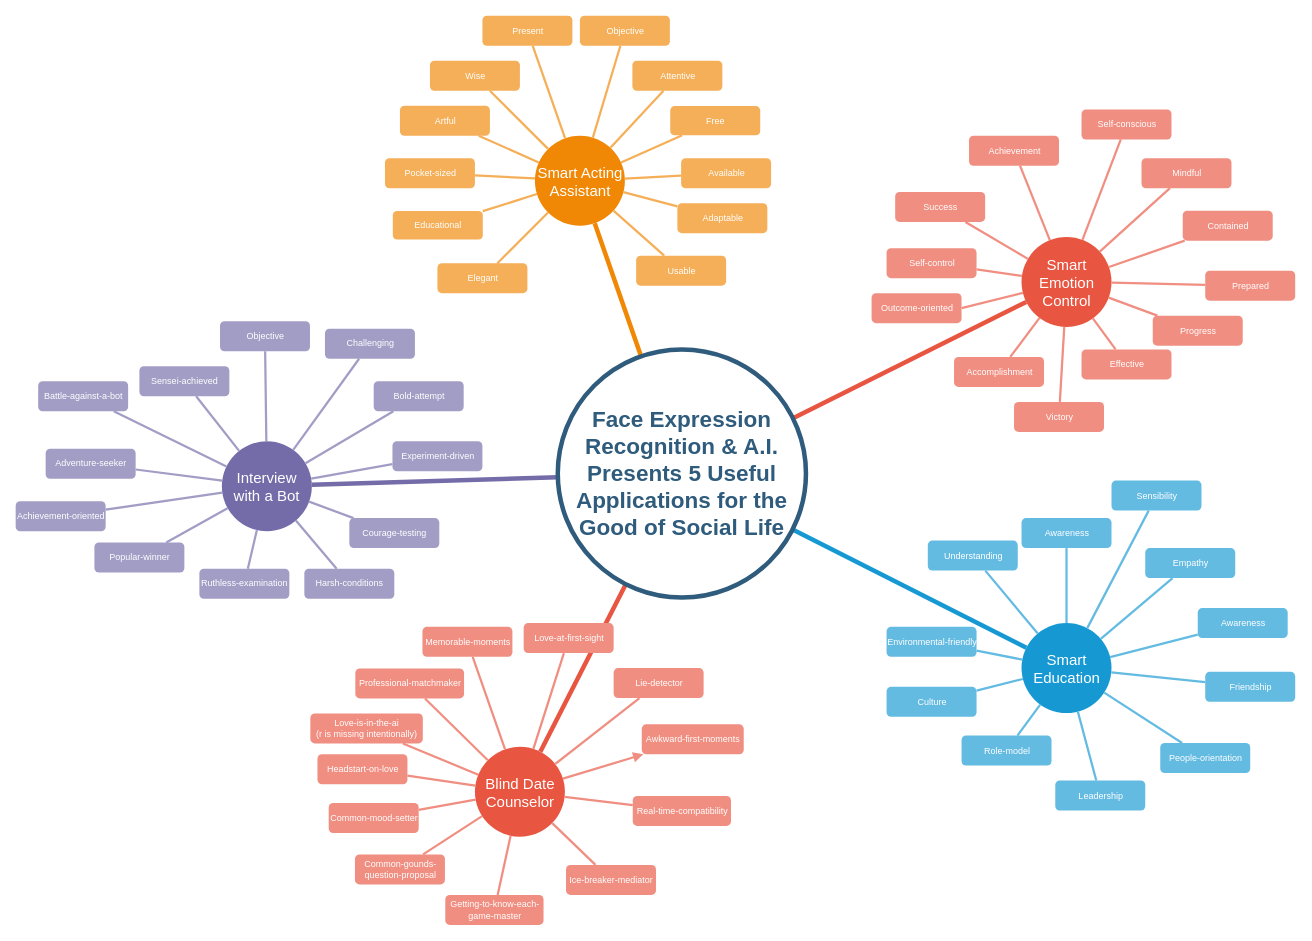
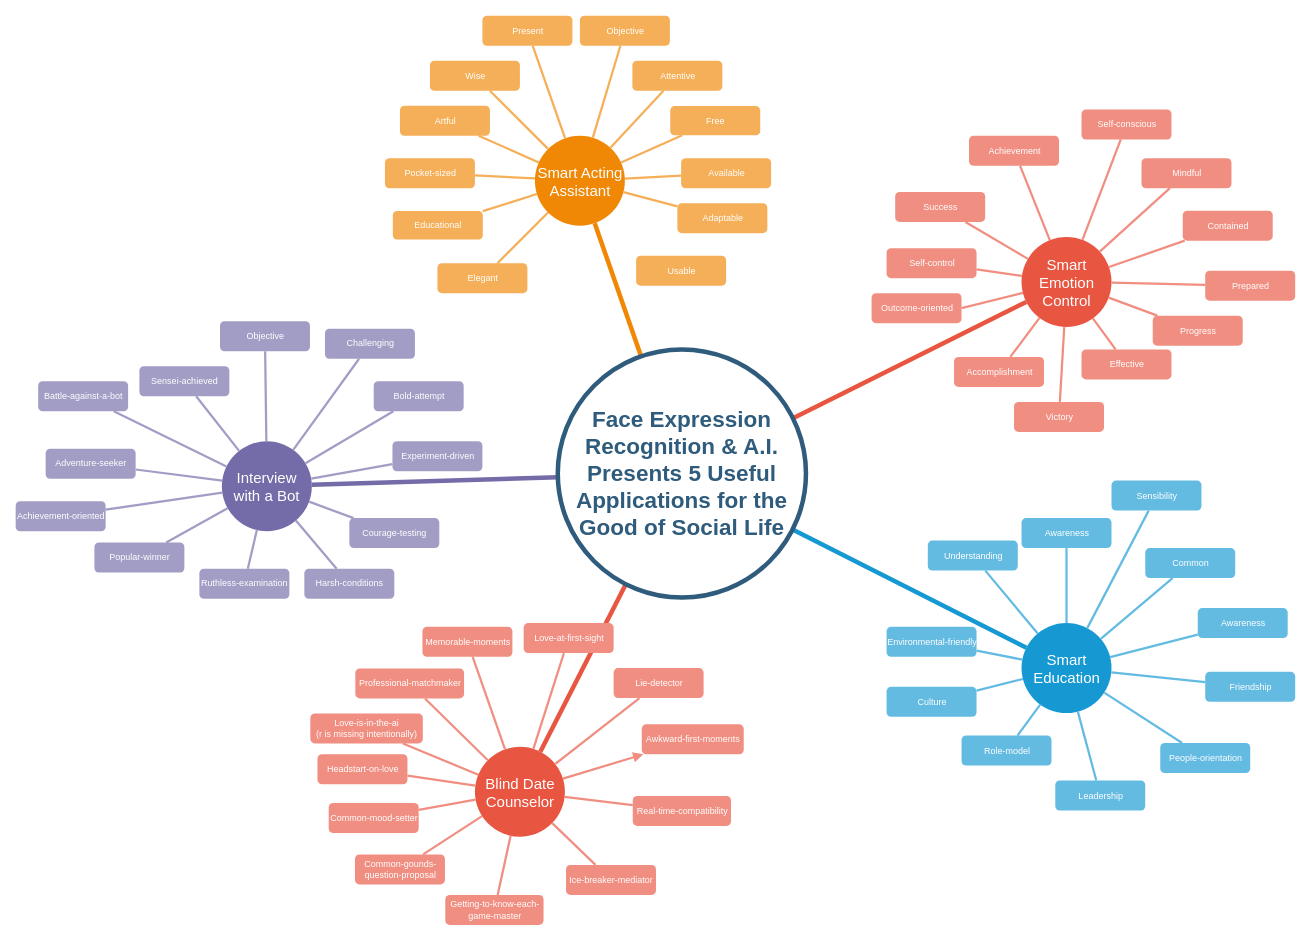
(638, 233) -> none
(1191, 564) -> (1191, 564)
